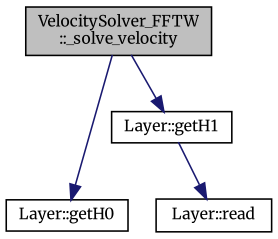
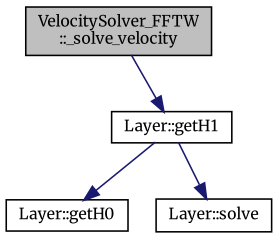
(94, 120) -> (126, 166)
(214, 215) -> (214, 215)
